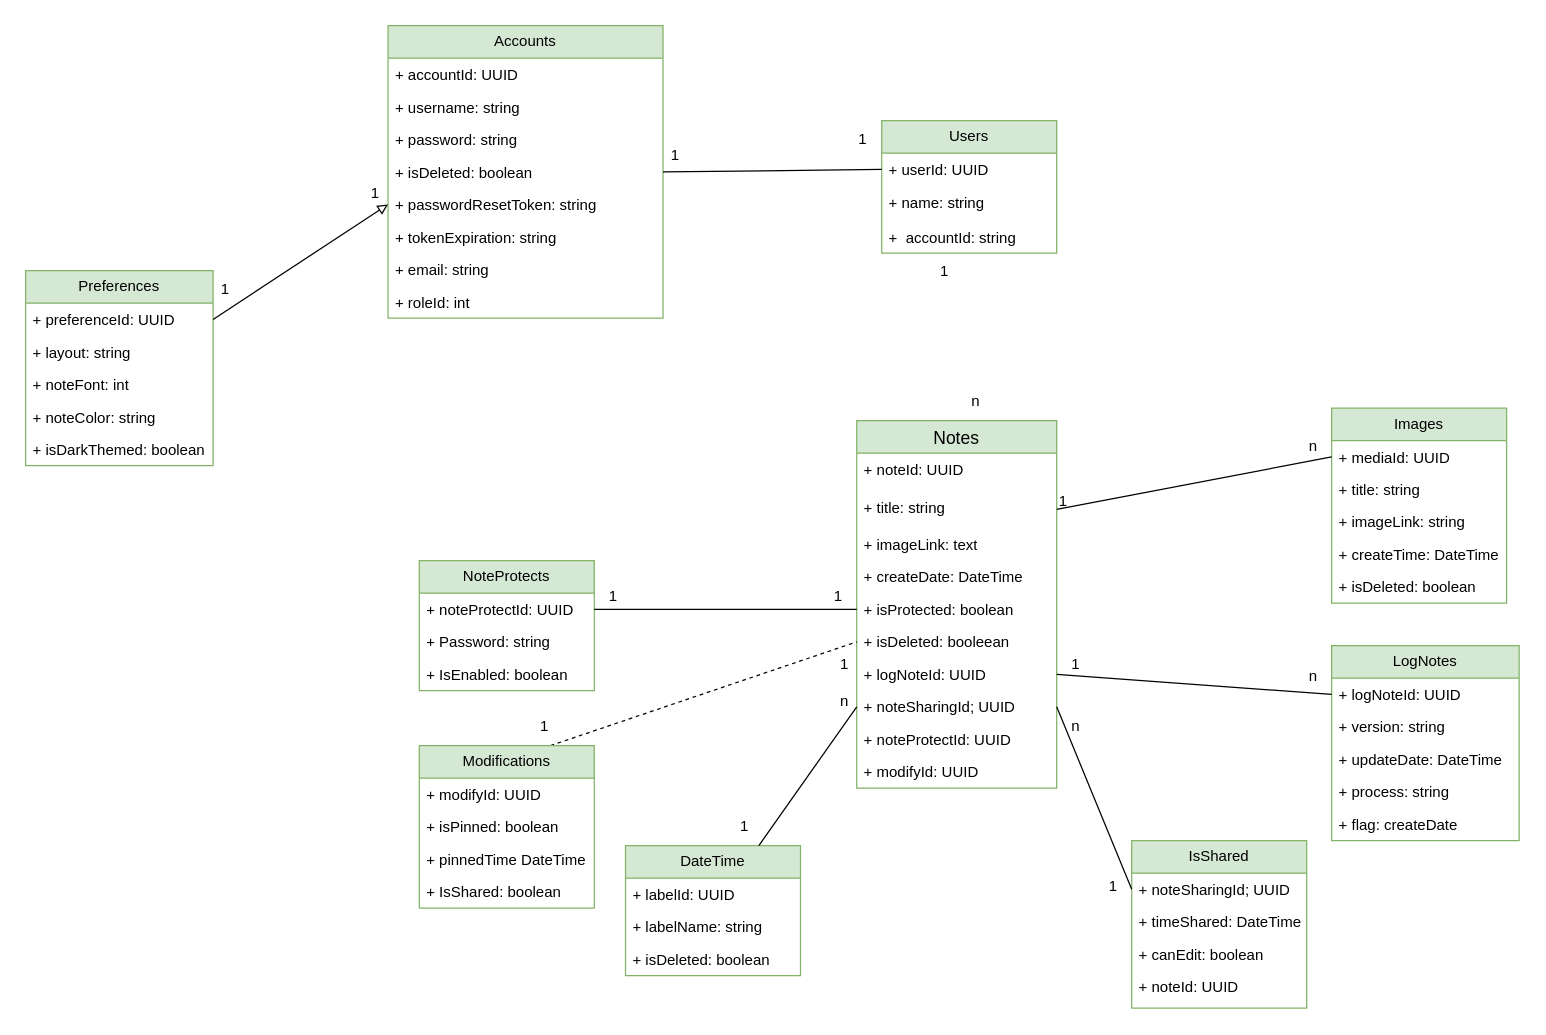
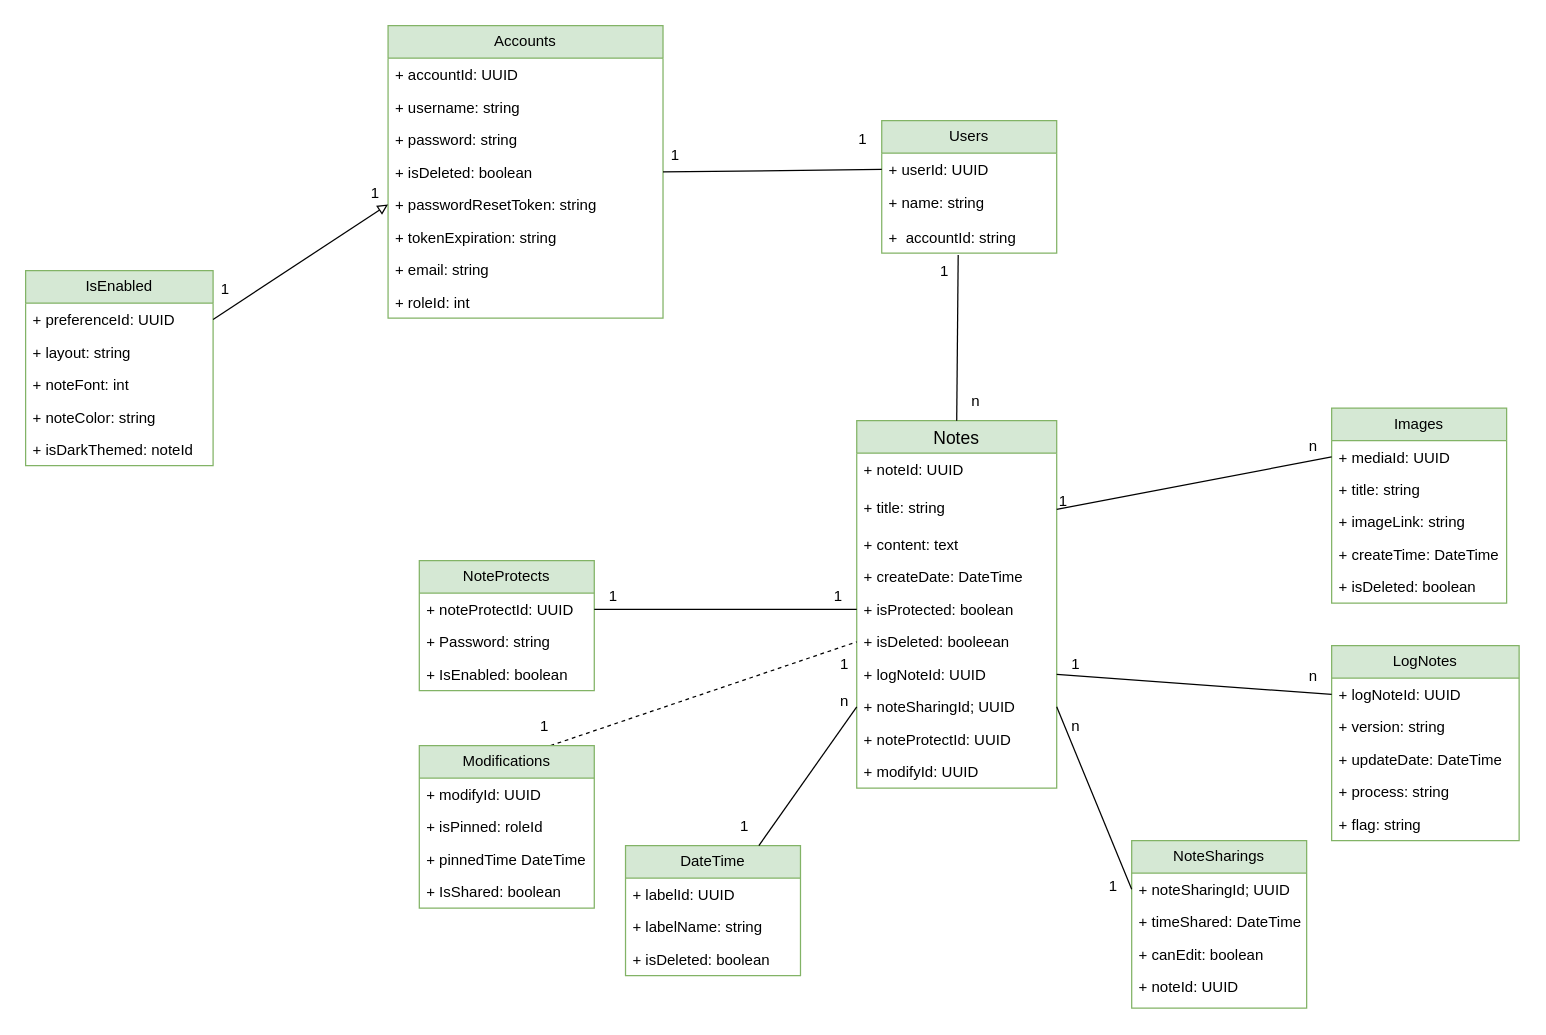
(119, 287) -> (119, 287)
none -> (958, 338)
(120, 451) -> (118, 451)
(926, 546) -> (922, 546)
(1407, 826) -> (1388, 826)
(495, 828) -> (491, 828)
(1219, 857) -> (1219, 857)
